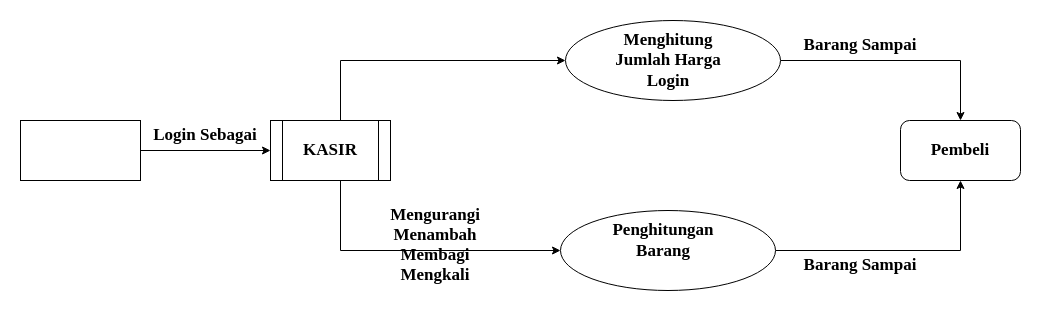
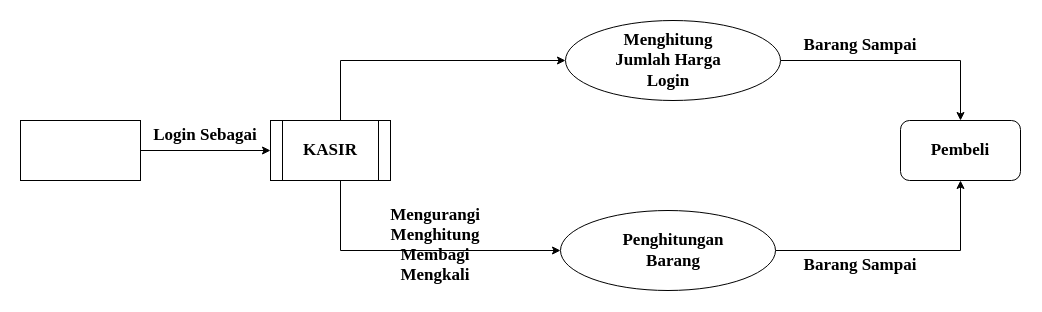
(436, 236) -> (436, 236)
(663, 241) -> (673, 251)
